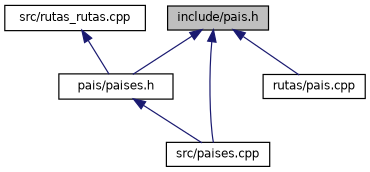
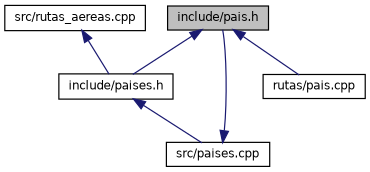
(75, 18) -> (75, 18)
(116, 86) -> (116, 86)
(210, 92) -> (226, 80)
